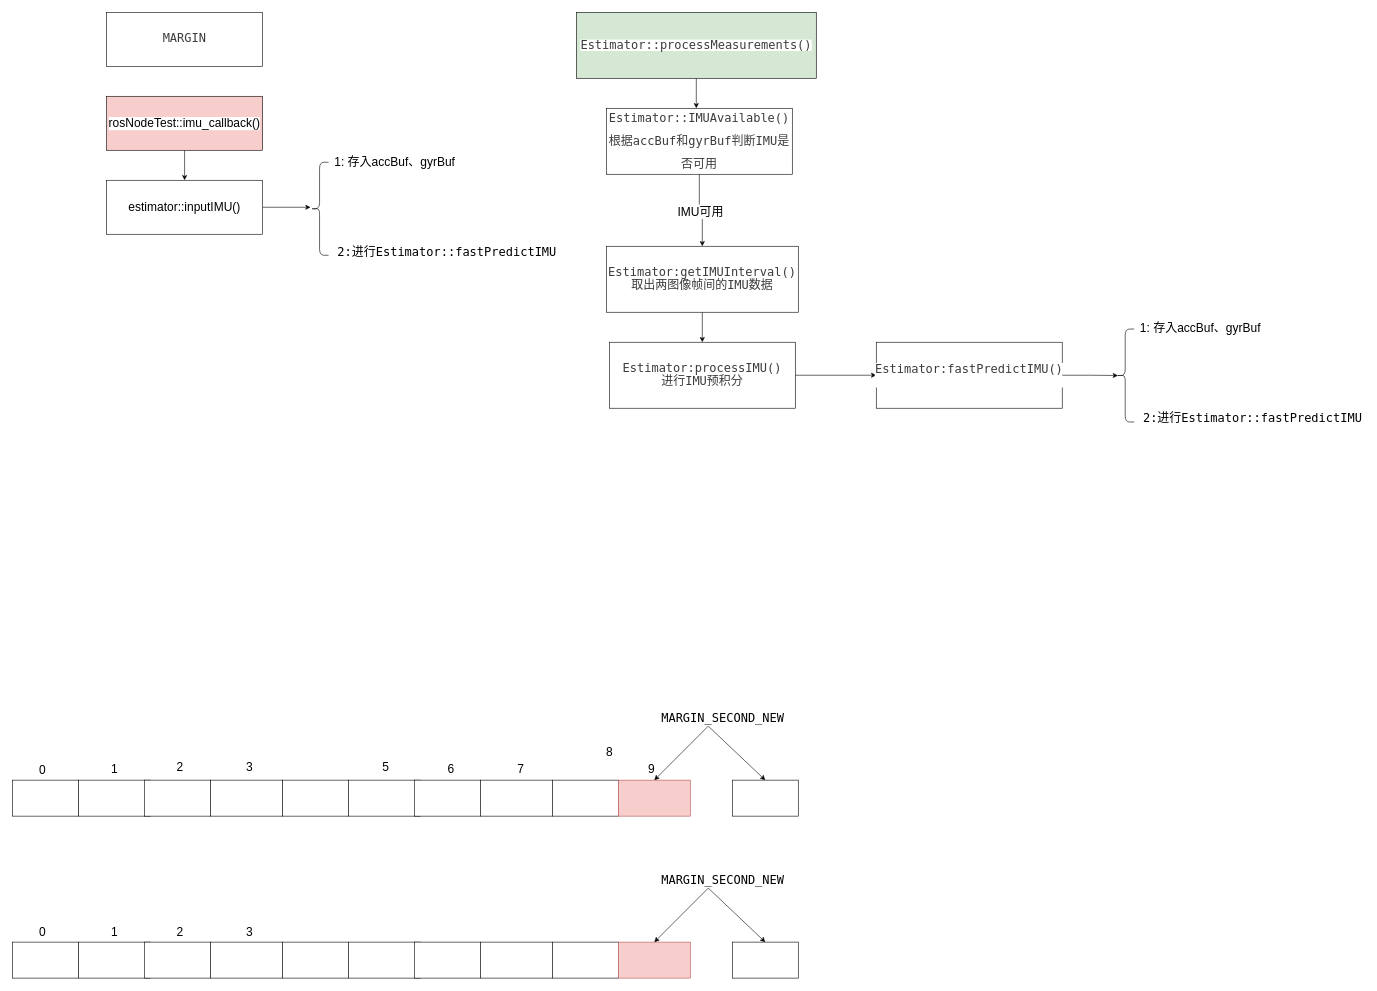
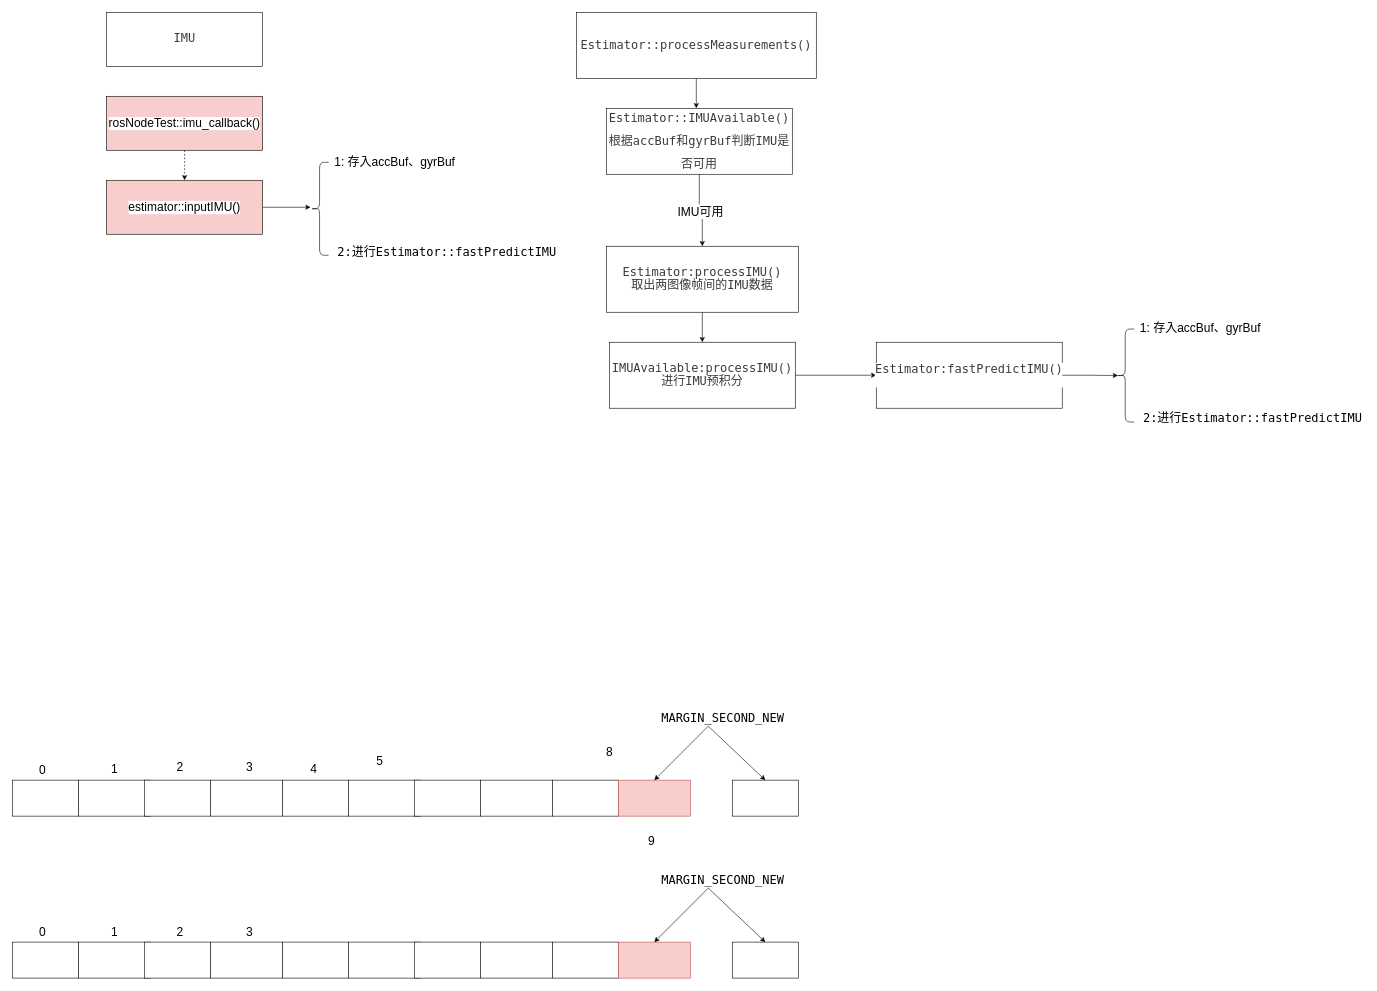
(185, 39) -> (185, 39)
(696, 45) -> (696, 45)
(185, 163) -> (185, 163)
(185, 207) -> (185, 207)
(702, 279) -> (702, 279)
(702, 375) -> (702, 375)
(386, 767) -> (380, 761)
none -> (314, 768)
(451, 768) -> none
(521, 768) -> none
(651, 768) -> (651, 840)
